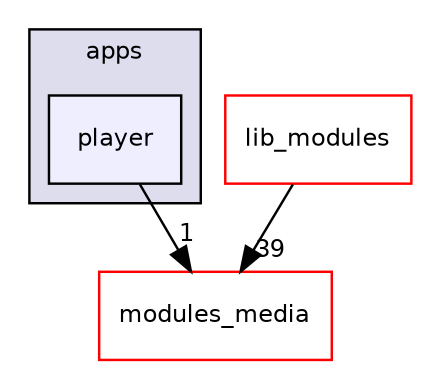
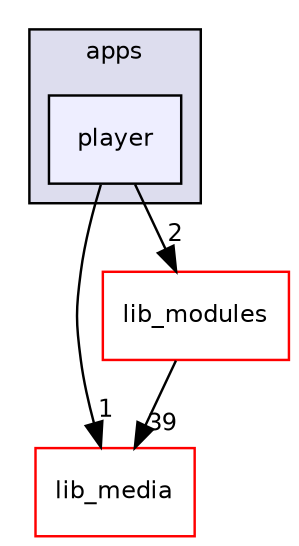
none -> (151, 218)
(215, 316) -> (115, 492)
